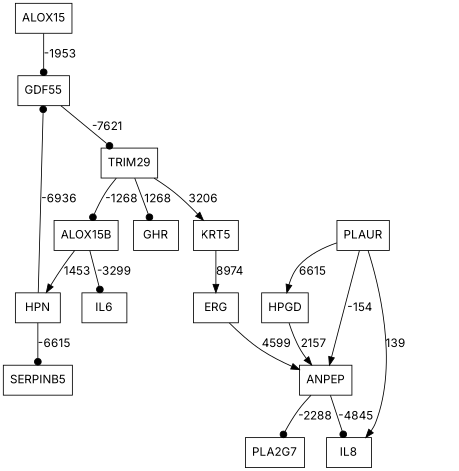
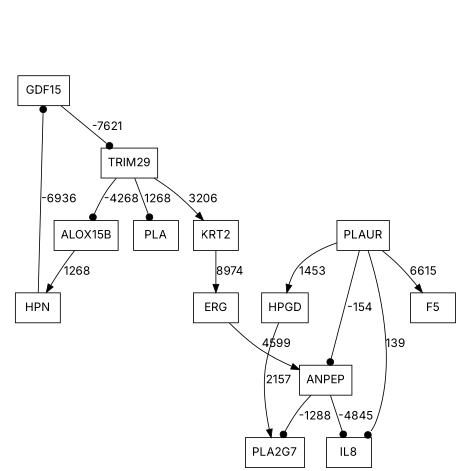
(44, 18) -> none
(44, 91) -> (44, 91)
(122, 199) -> (122, 199)
(156, 235) -> (156, 235)
(216, 235) -> (216, 235)
(77, 272) -> (77, 272)
(313, 272) -> (313, 272)
(345, 305) -> (345, 305)
(104, 308) -> none
none -> (433, 308)
(296, 341) -> (265, 375)
(386, 341) -> (386, 341)
(38, 380) -> none
(315, 416) -> (315, 416)
